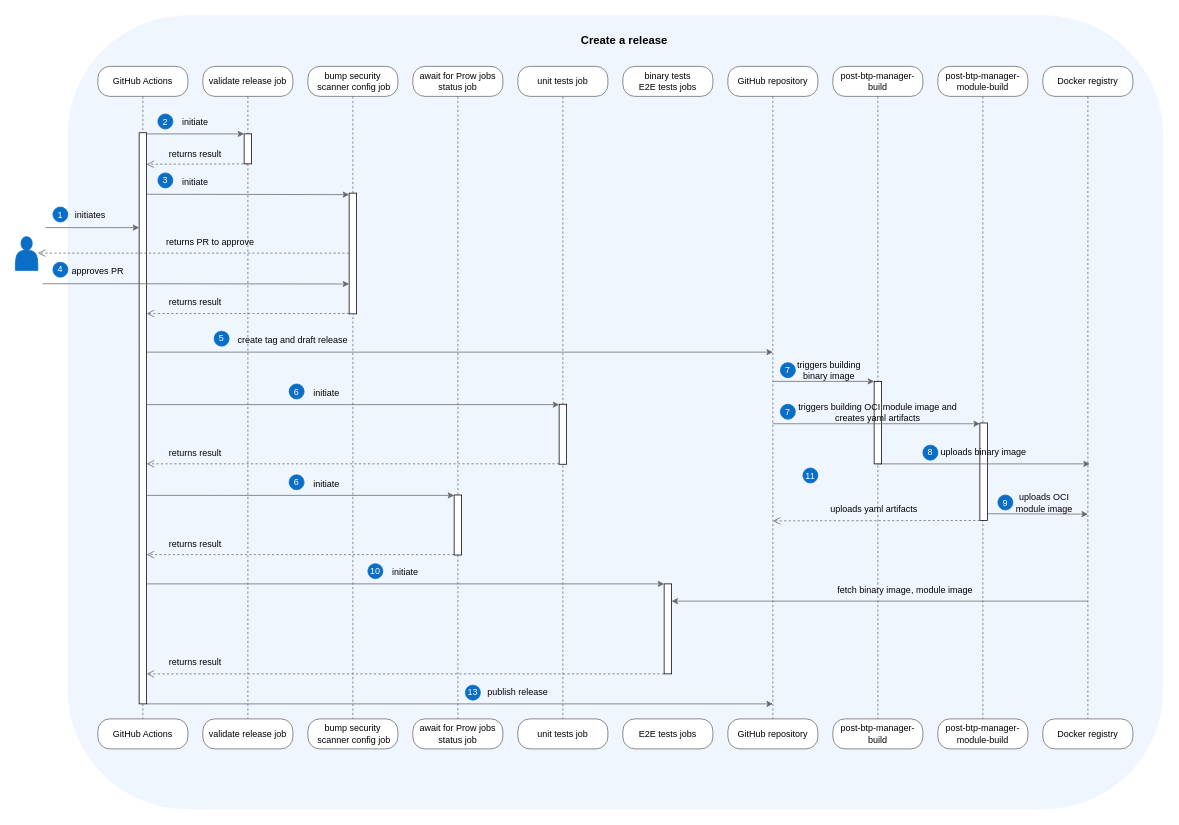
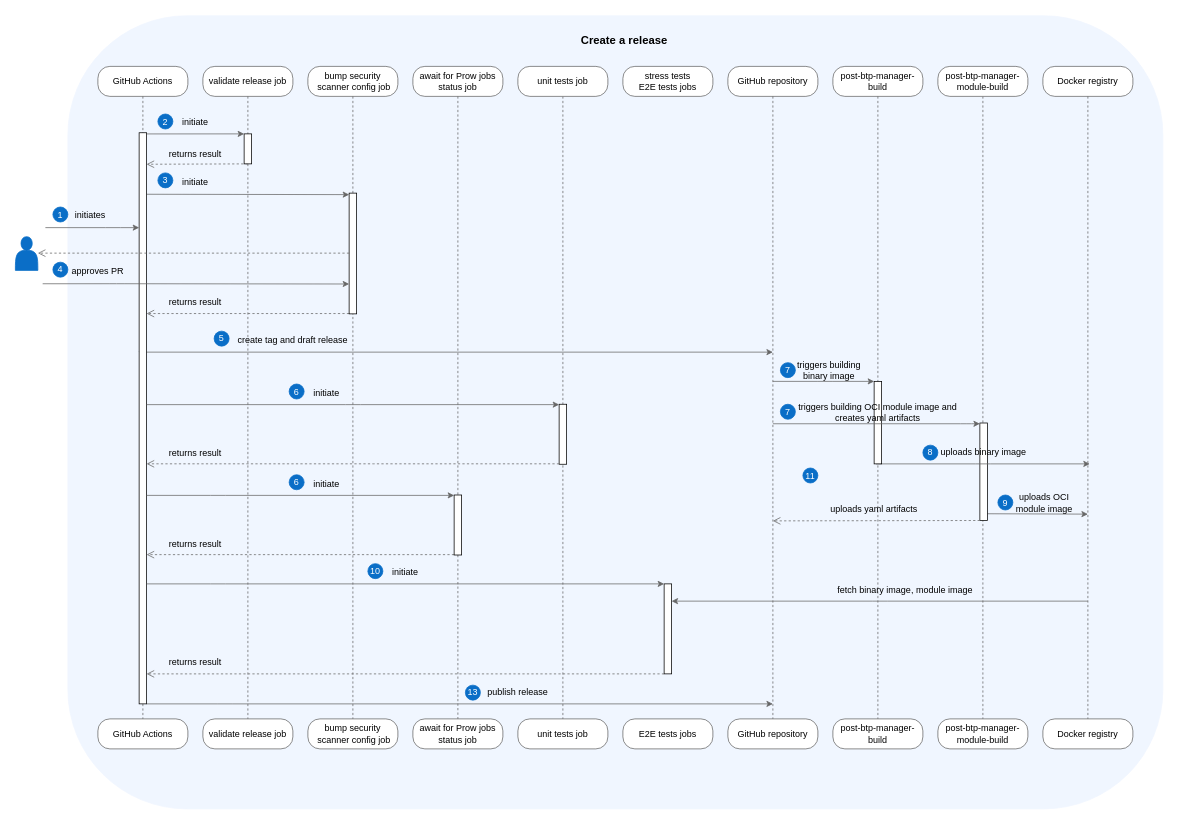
(668, 81) -> (668, 81)
(210, 242) -> none
